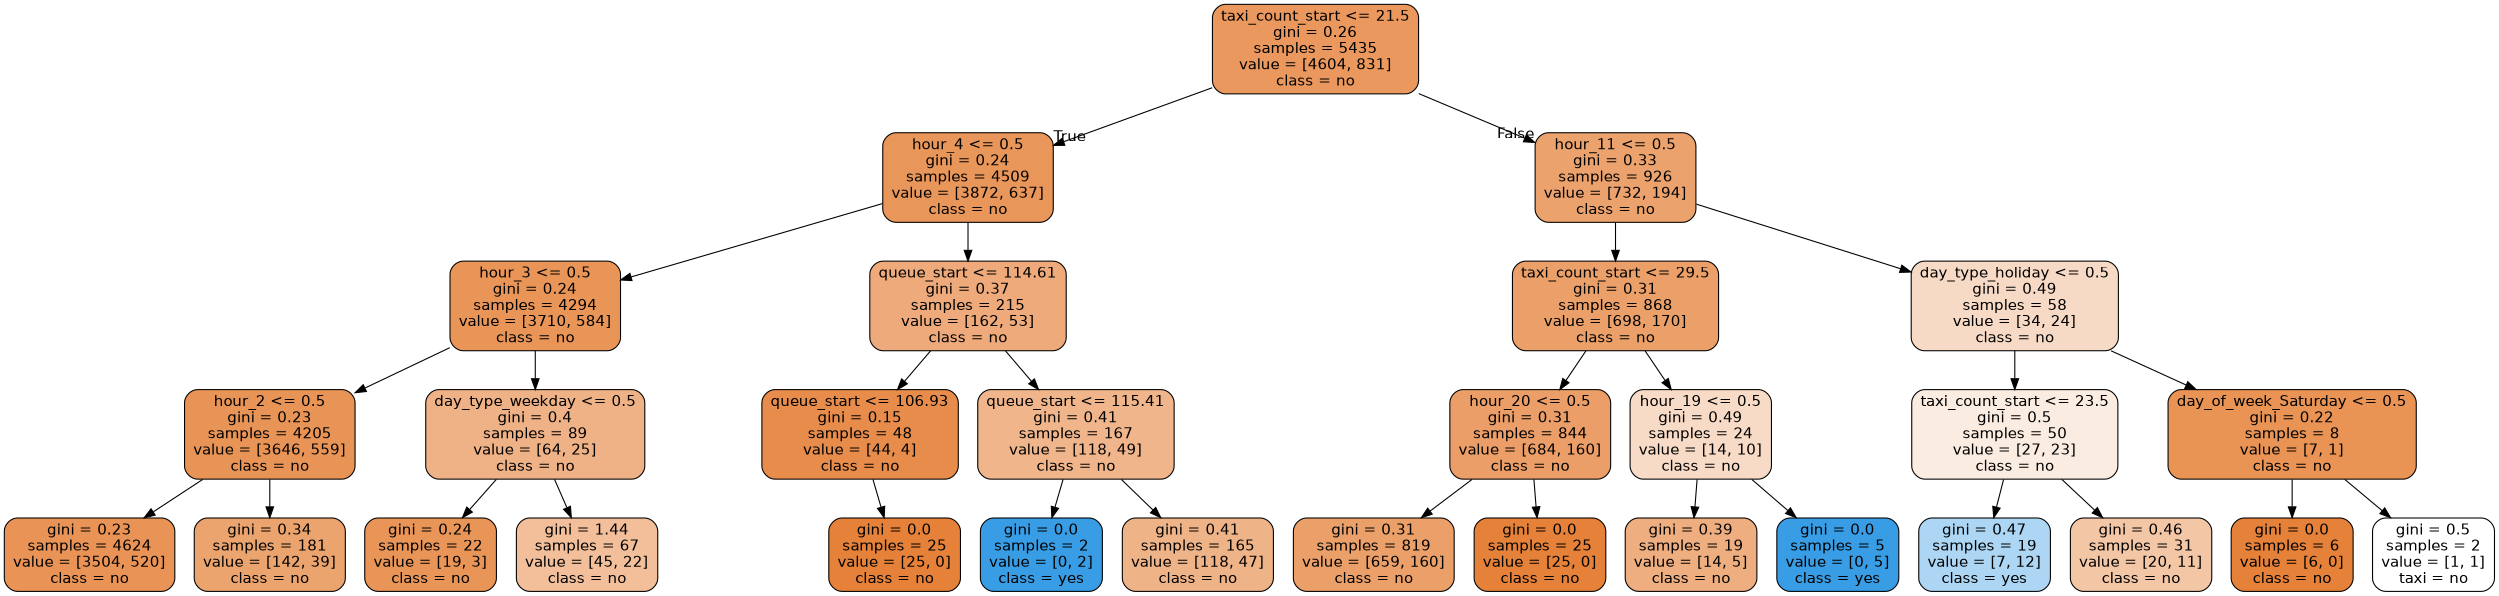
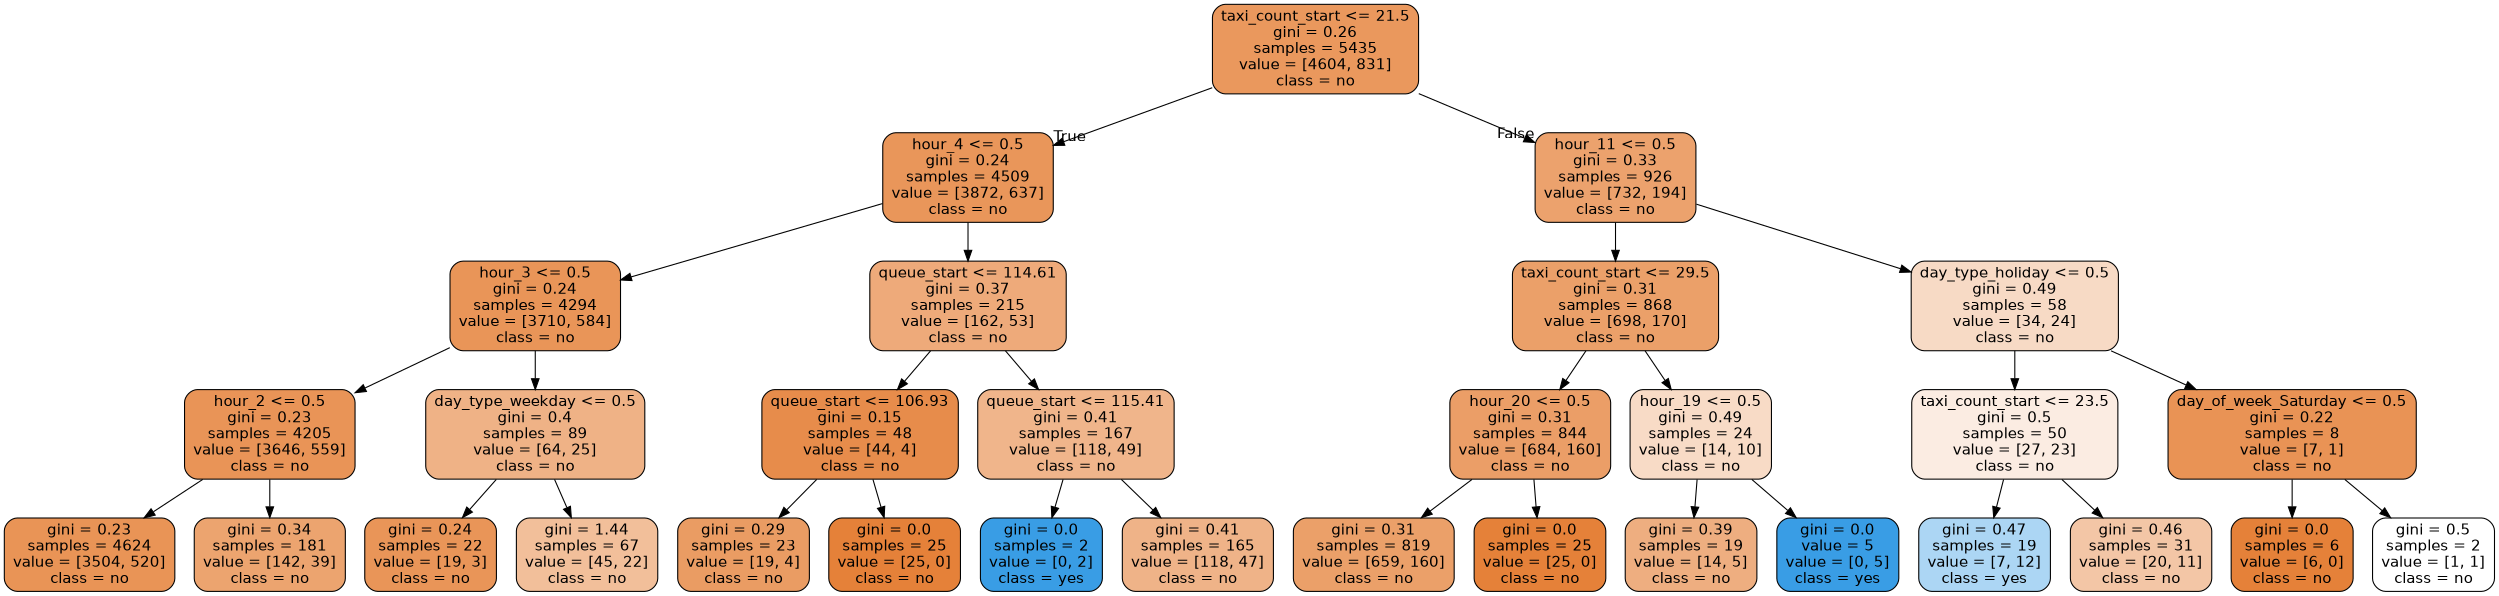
none -> (744, 555)
(1838, 555) -> (1838, 555)
(2434, 555) -> (2434, 555)
